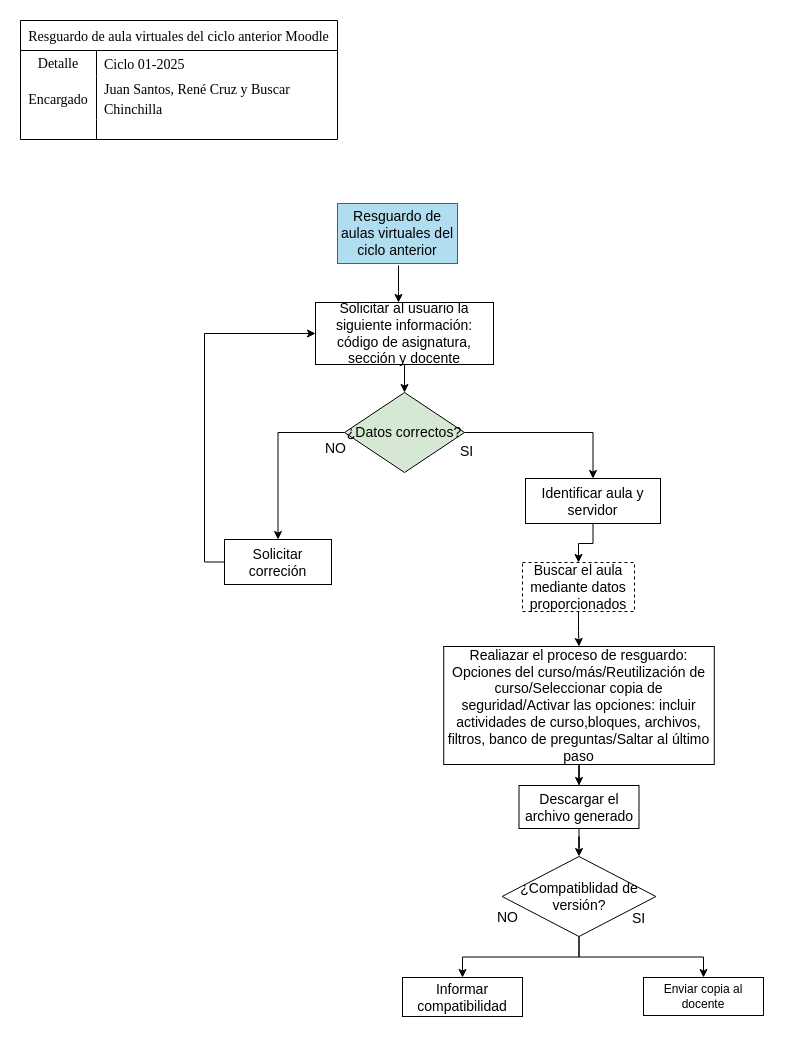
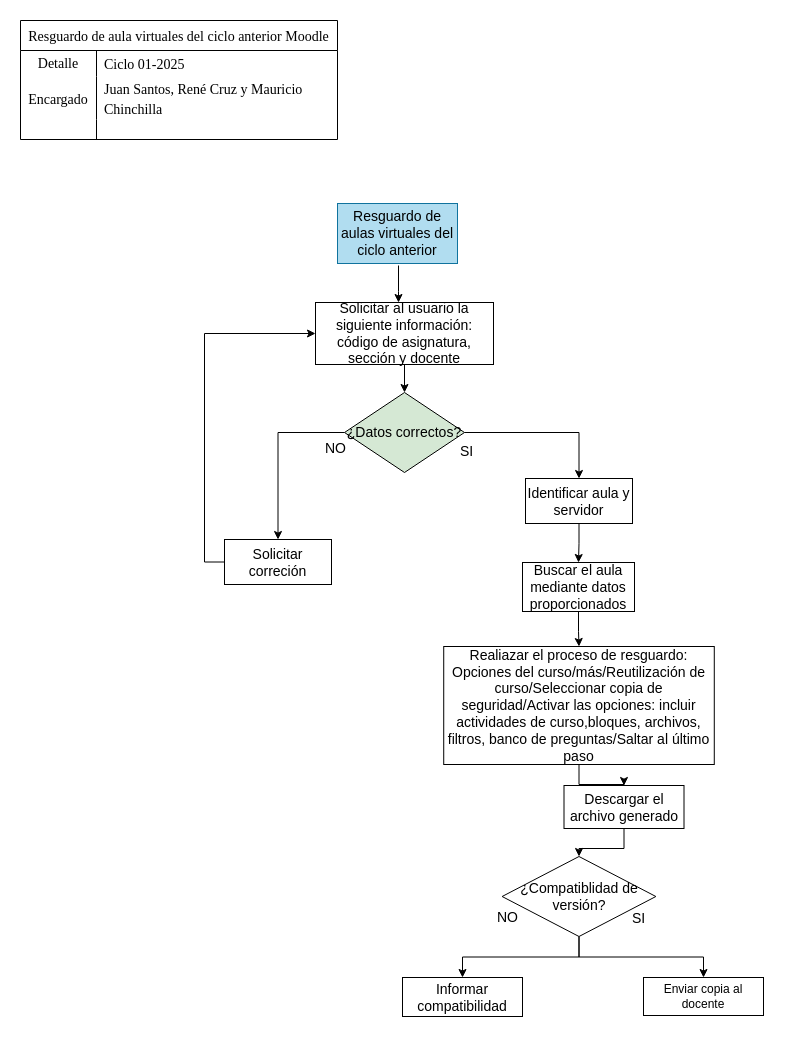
(221, 99) -> (221, 99)
(593, 501) -> (579, 501)
(579, 587) -> (579, 587)
(579, 807) -> (624, 807)
